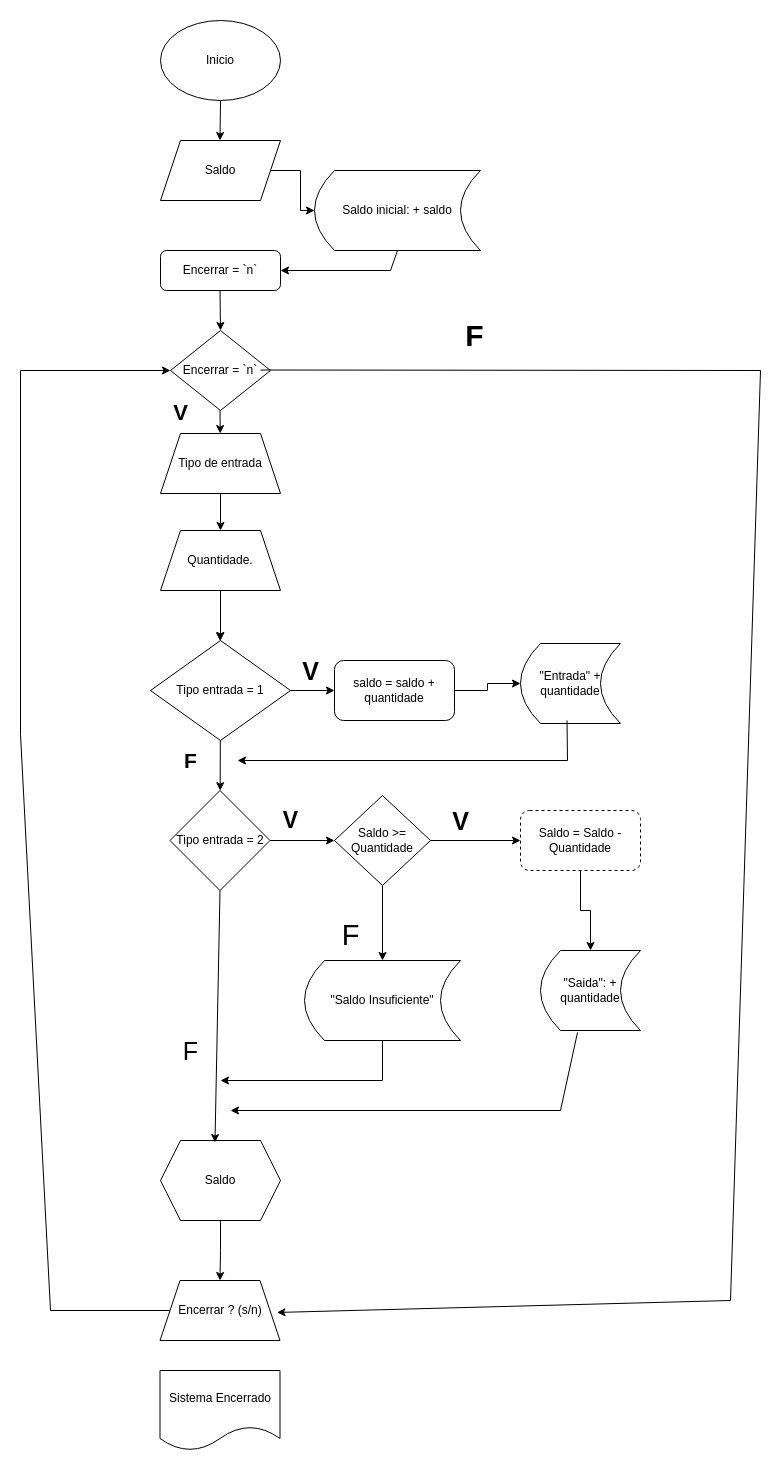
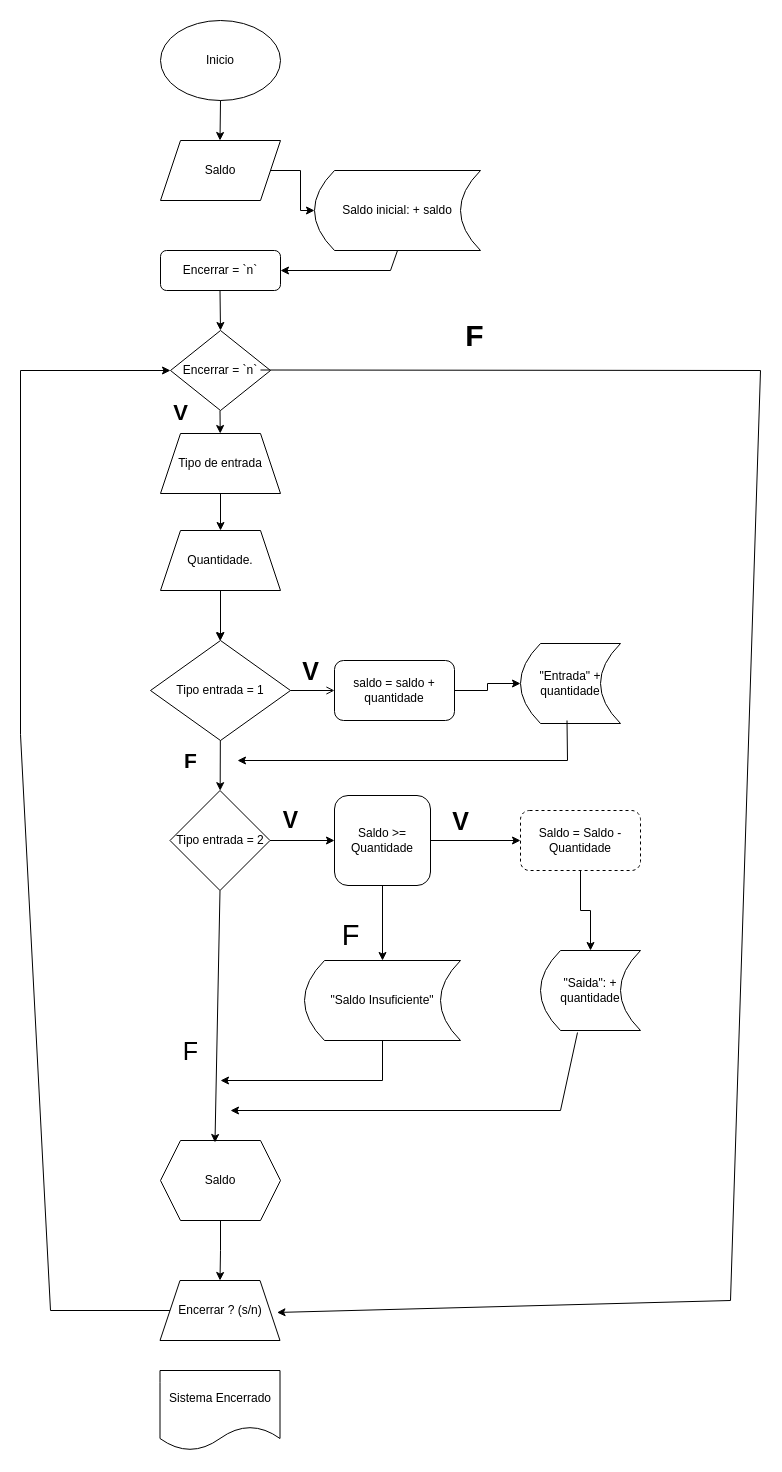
(326, 691) -> (328, 691)
(383, 841) -> (383, 841)
